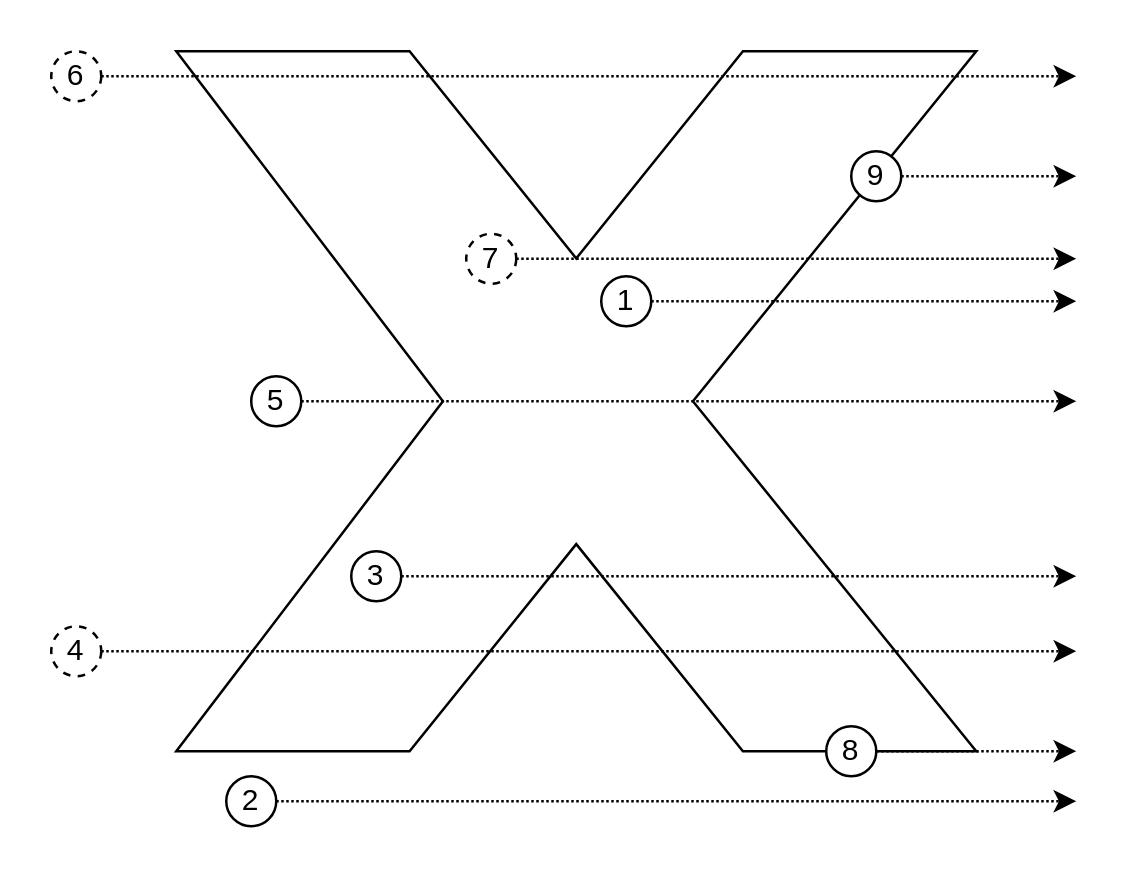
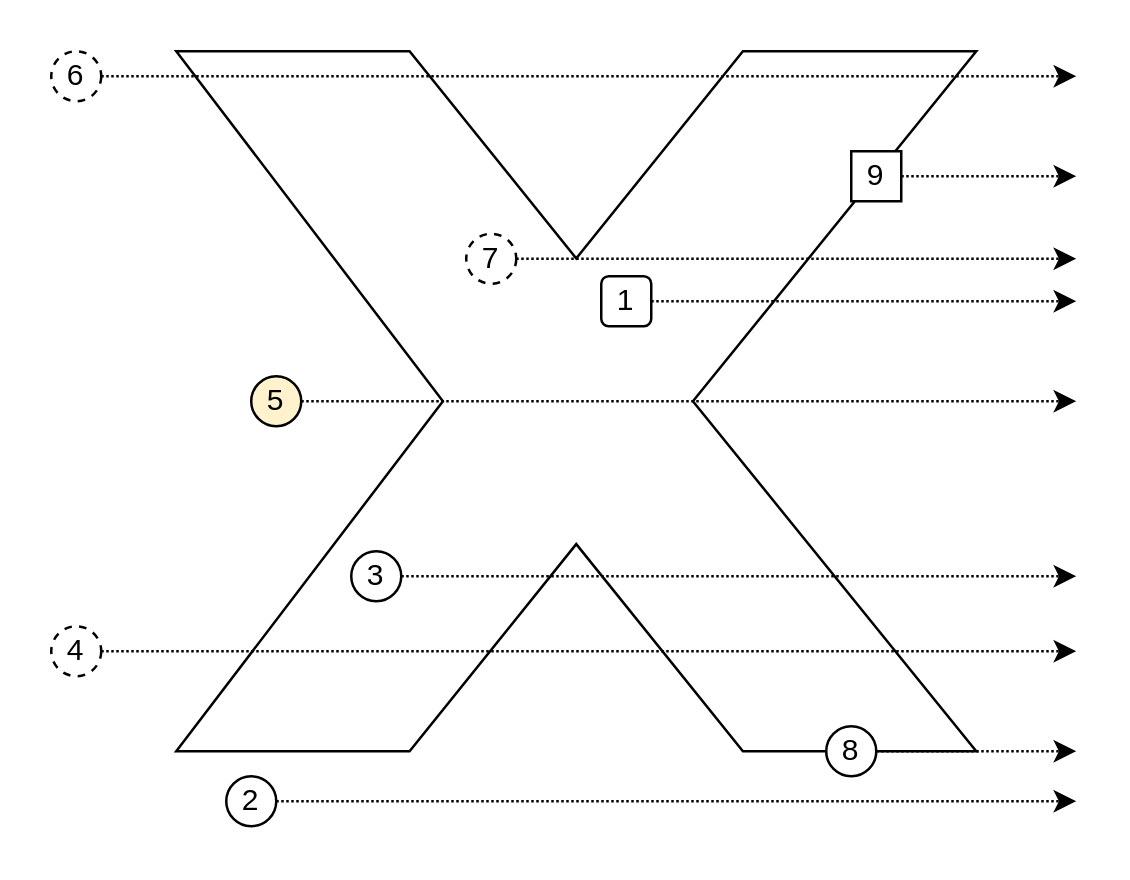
(876, 176) -> (876, 176)
(626, 301) -> (626, 301)
(276, 401) -> (276, 401)
